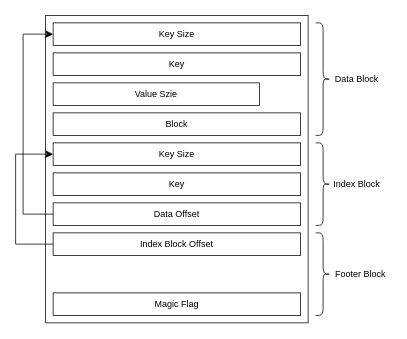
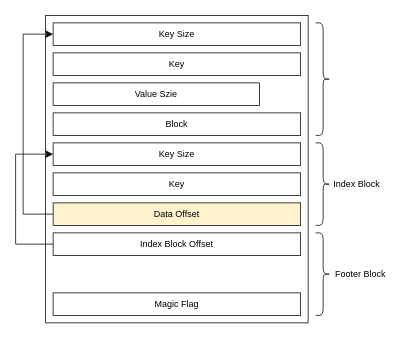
(357, 79) -> none
(177, 214) -> (177, 214)
